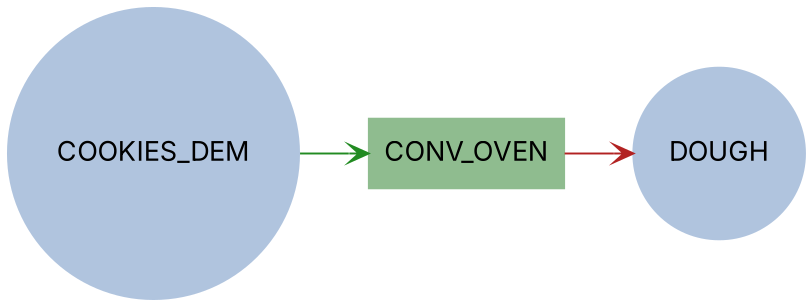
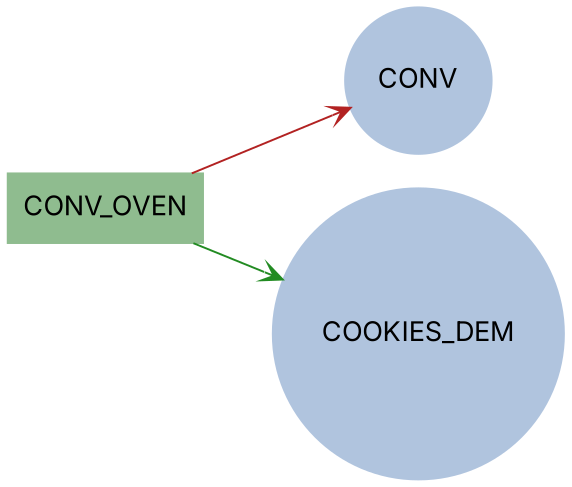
(324, 154) -> (229, 258)
(719, 154) -> (418, 81)
